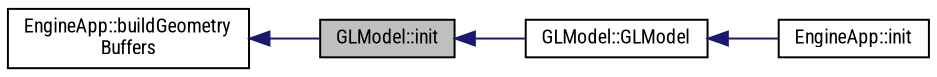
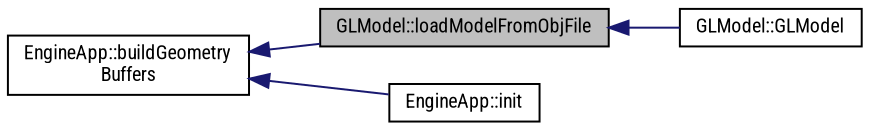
(387, 39) -> (464, 28)
(753, 39) -> (329, 88)
